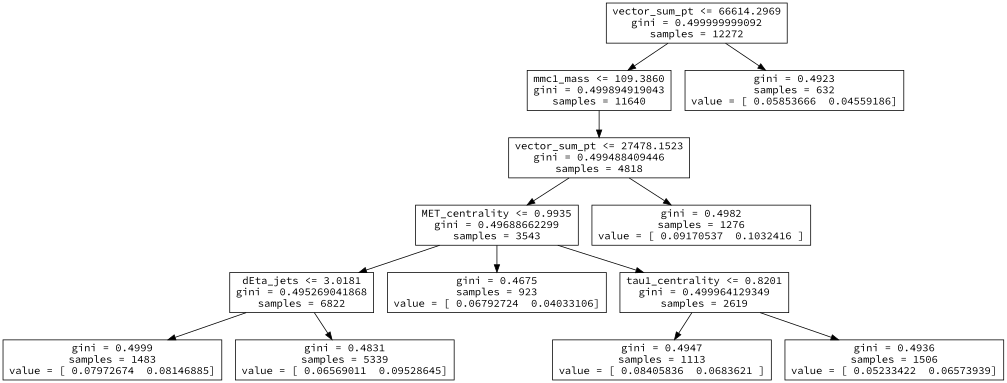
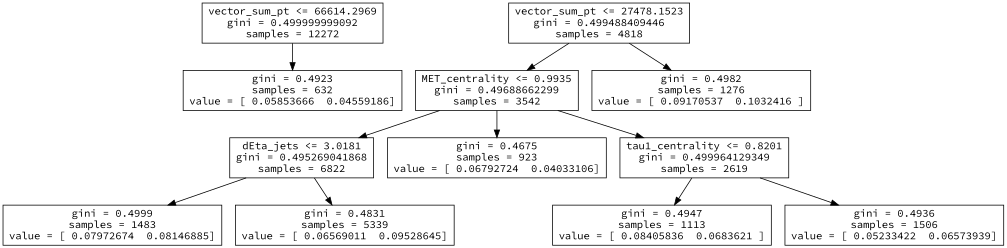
(599, 90) -> none
(497, 225) -> (497, 90)
